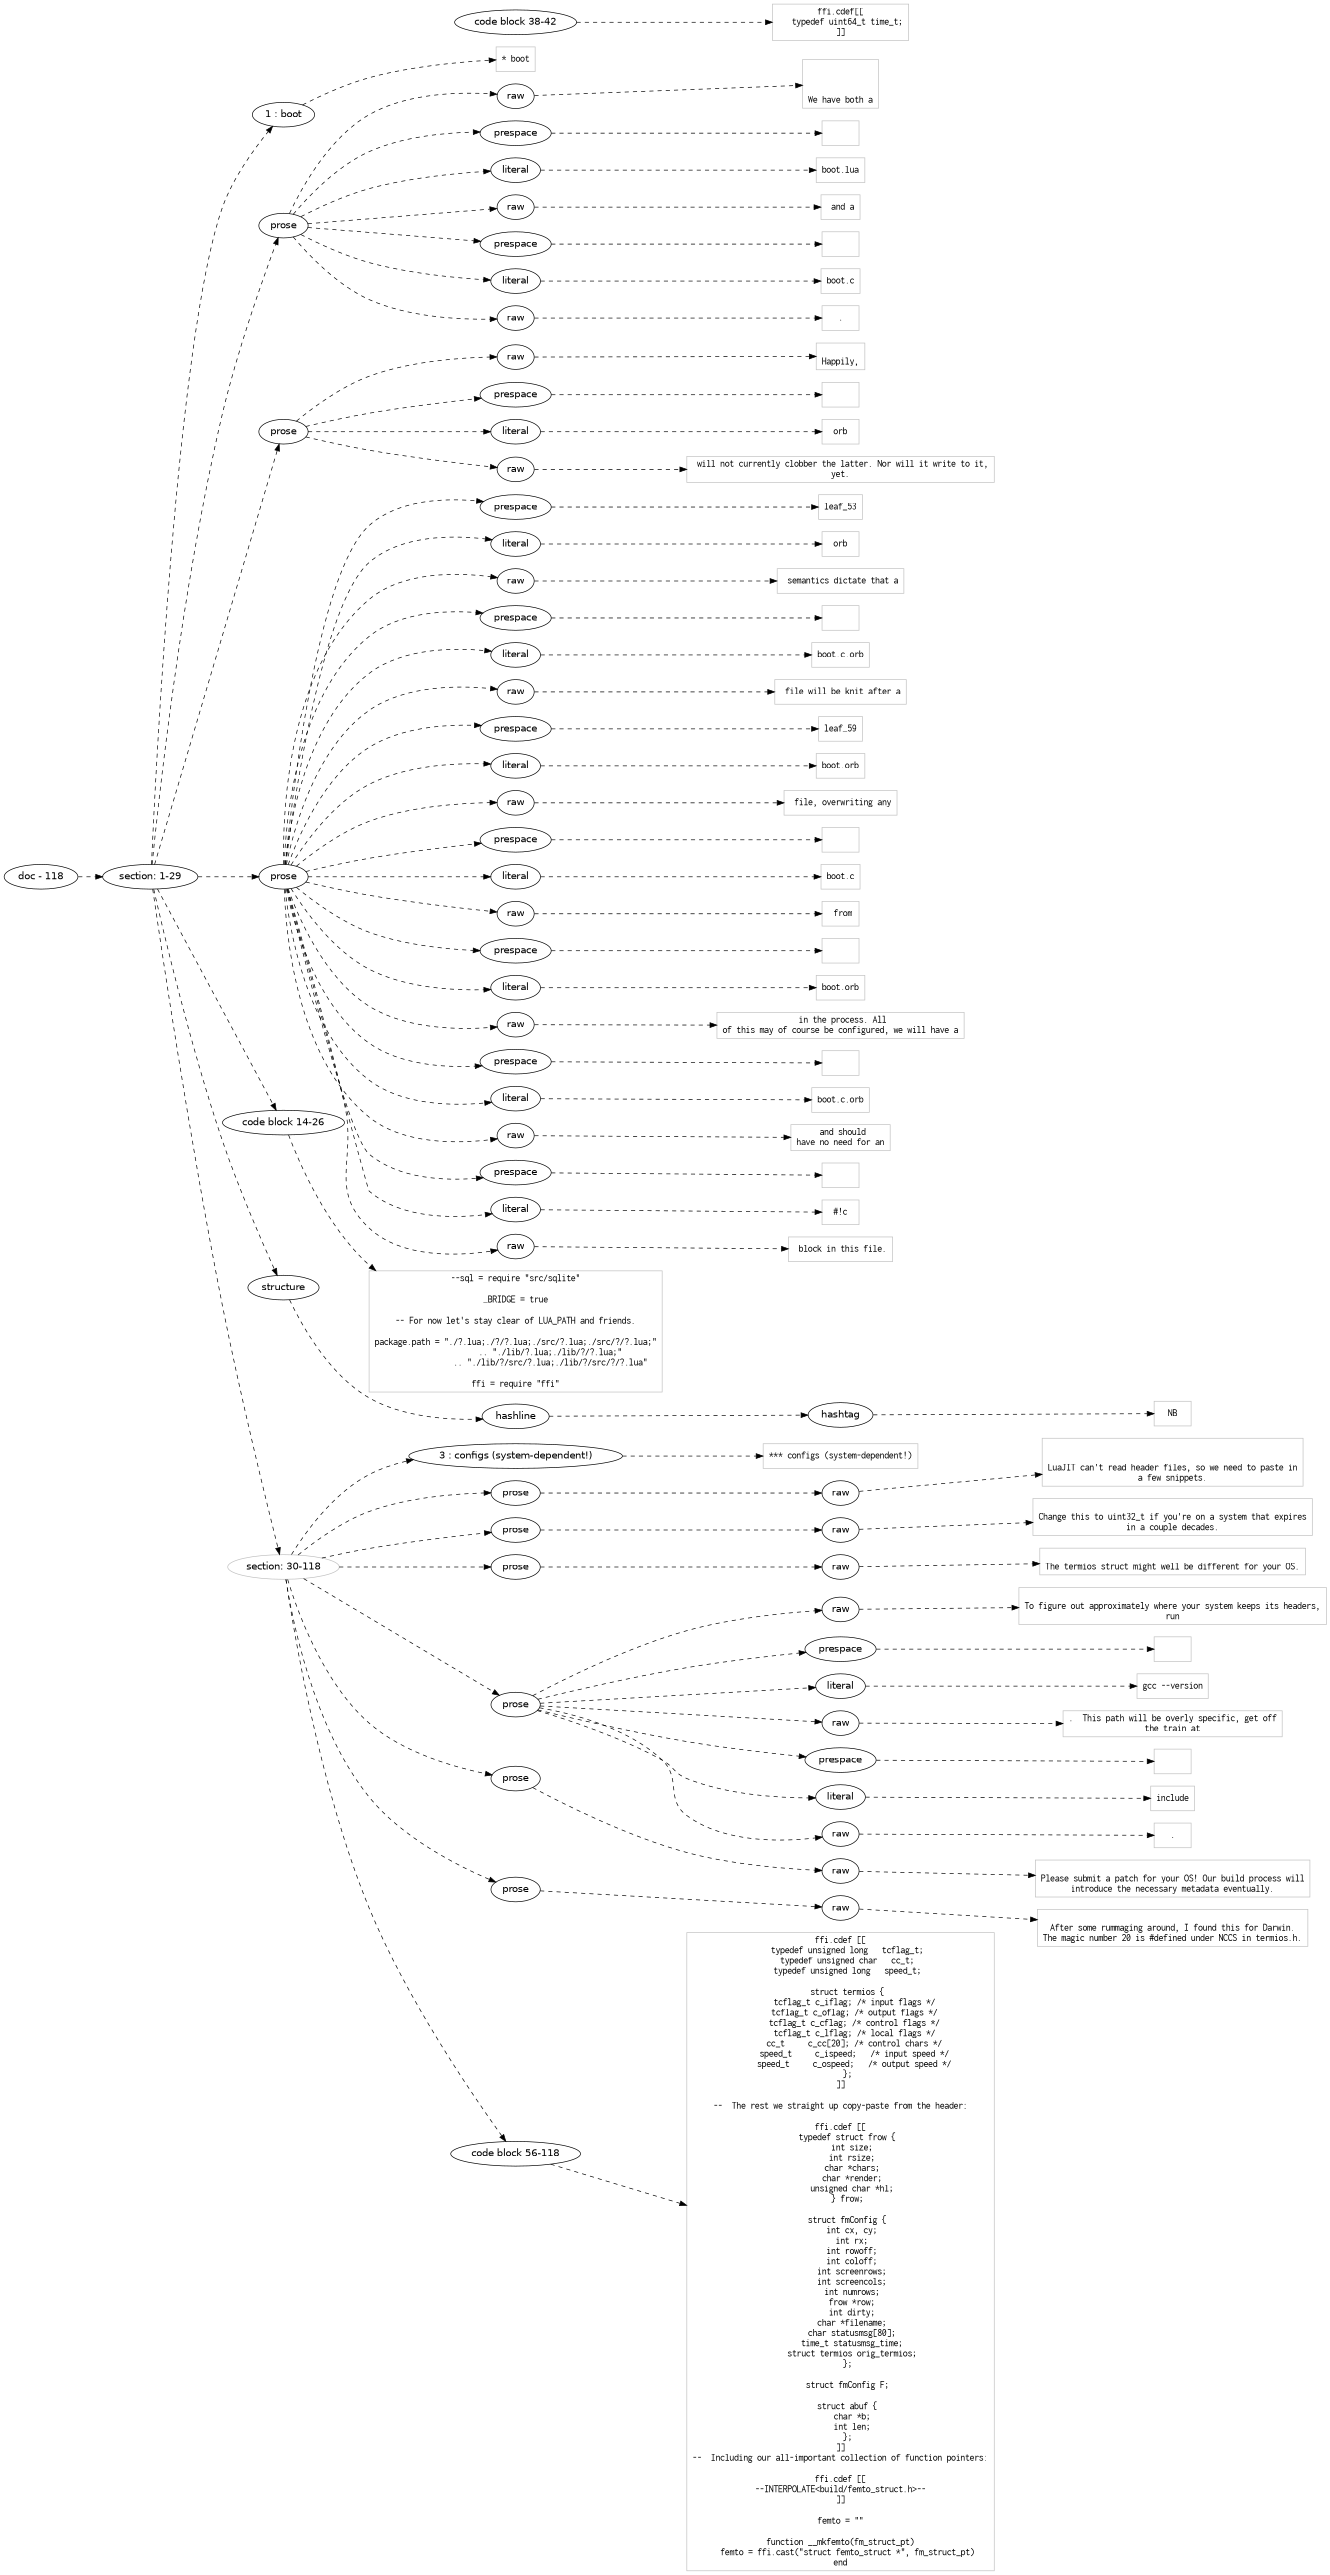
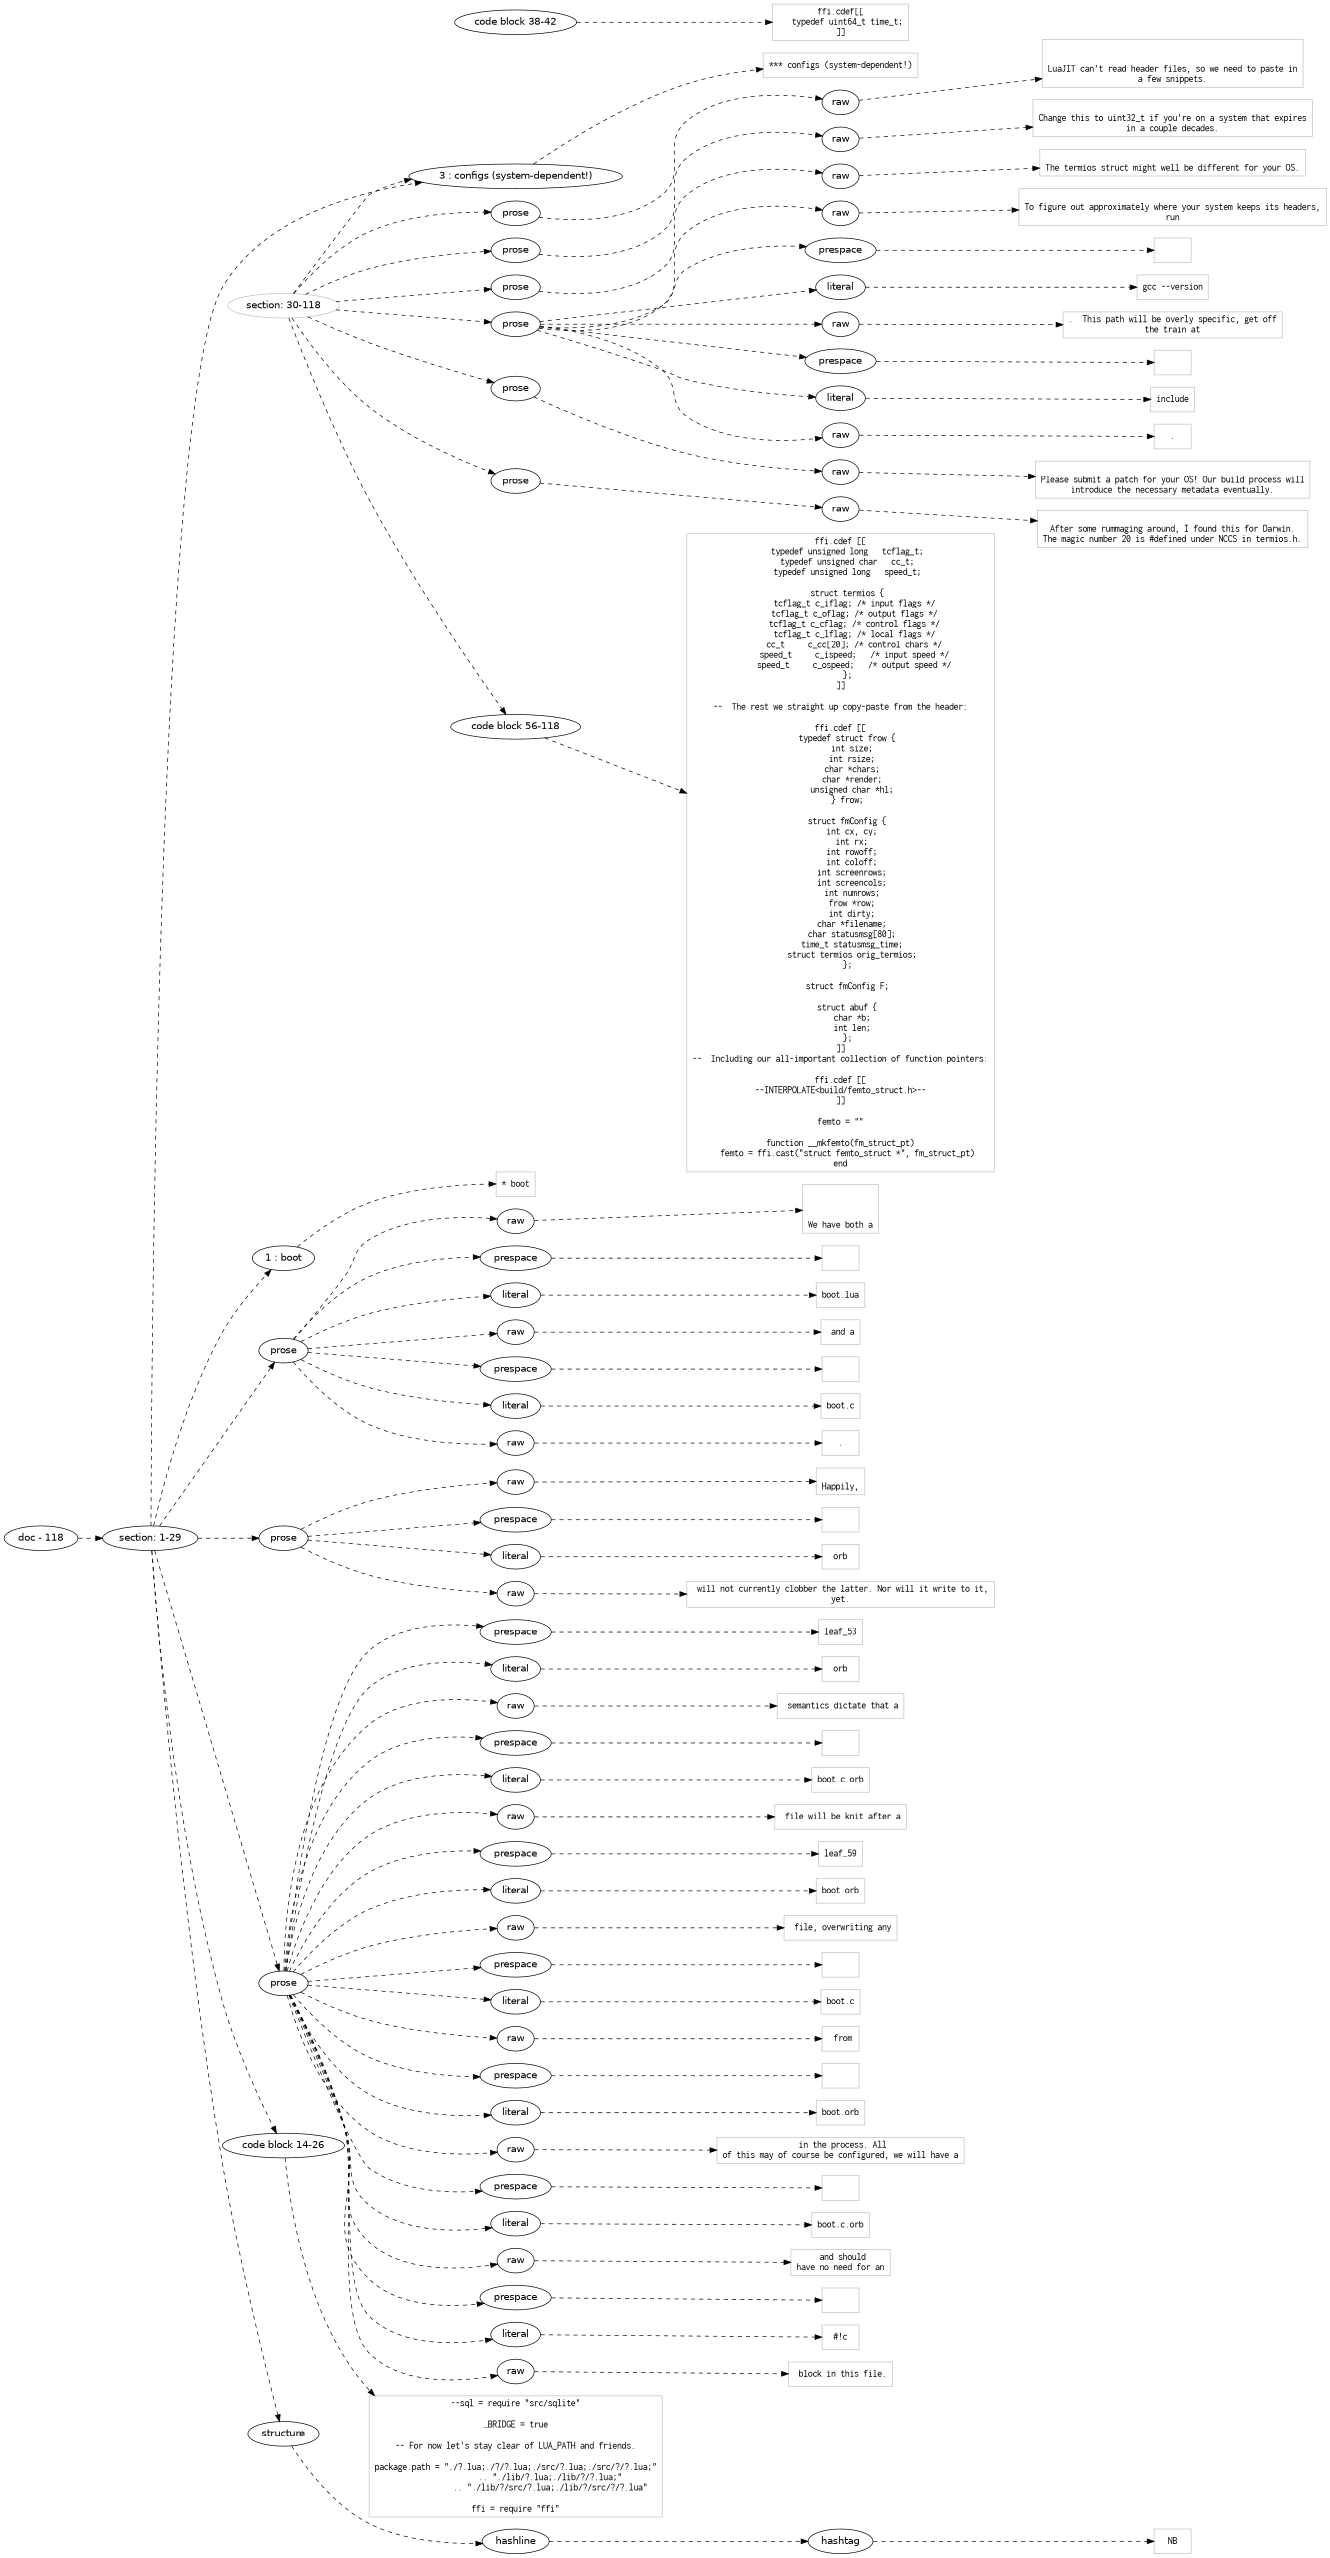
(206, 1220) -> (167, 791)
